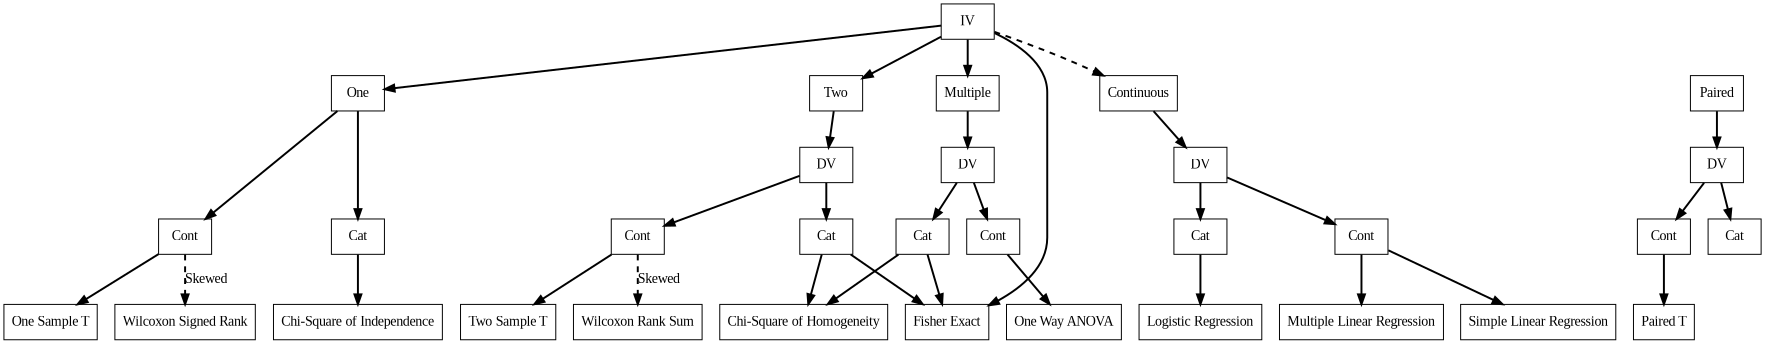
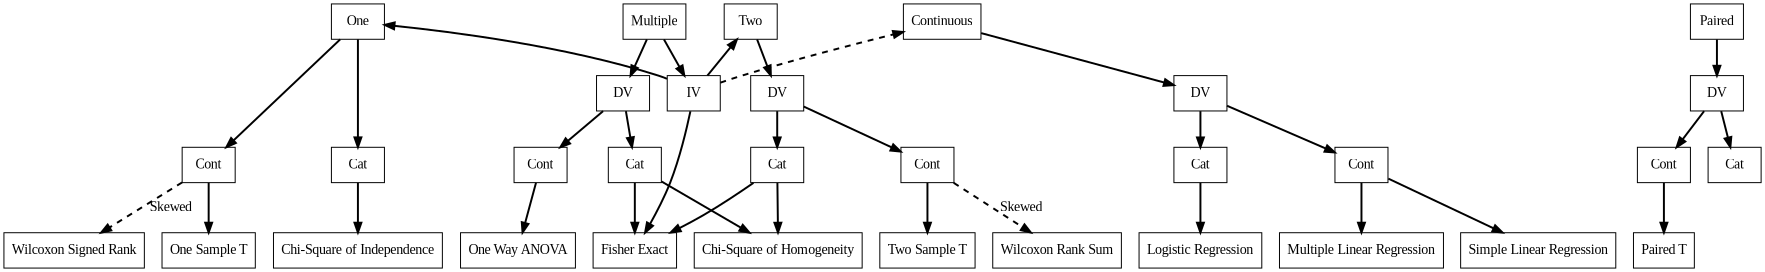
(968, 53) -> (672, 53)
